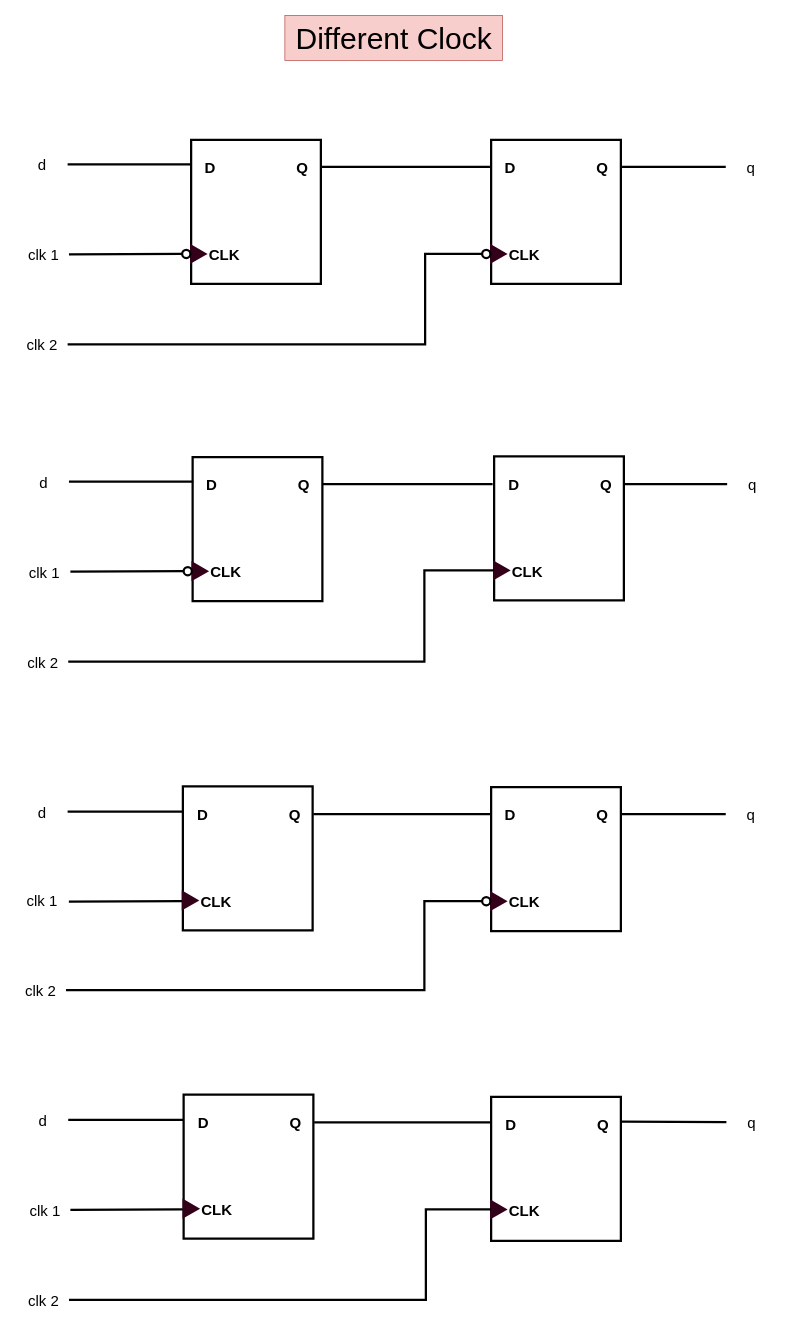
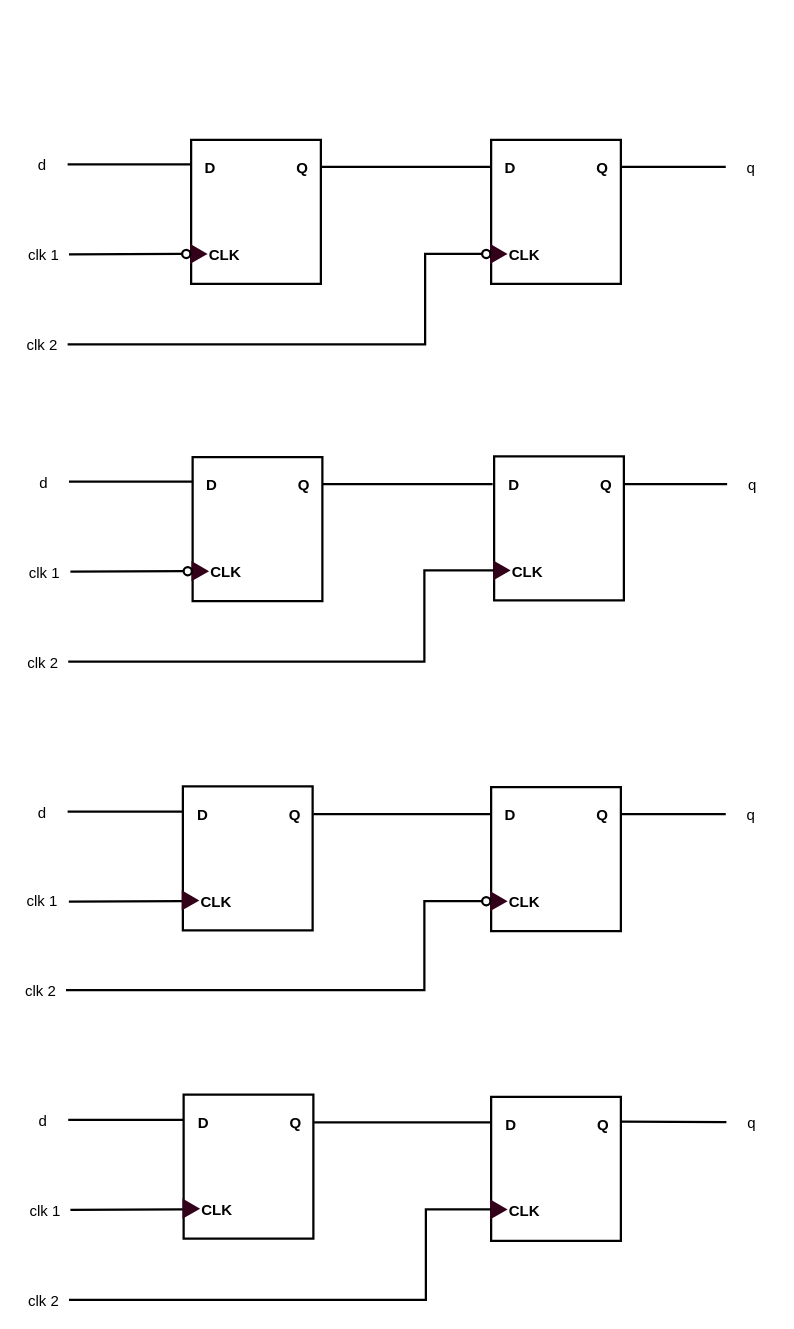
(393, 38) -> none
